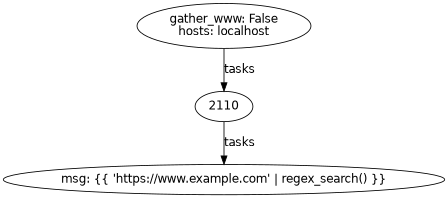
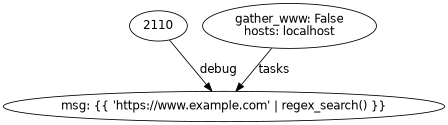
(224, 66) -> (257, 67)
(240, 143) -> (219, 70)
